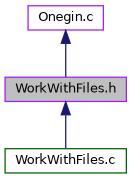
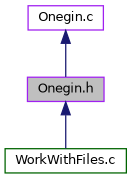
(66, 89) -> (66, 89)
